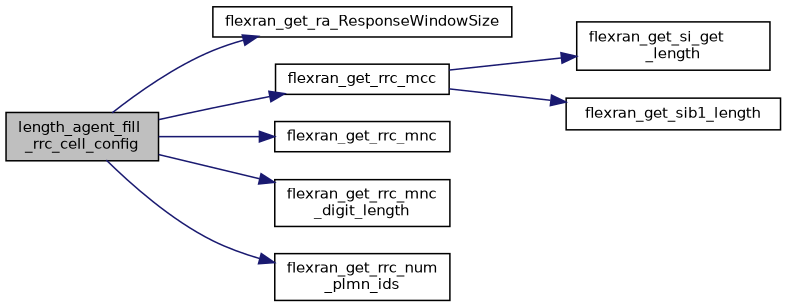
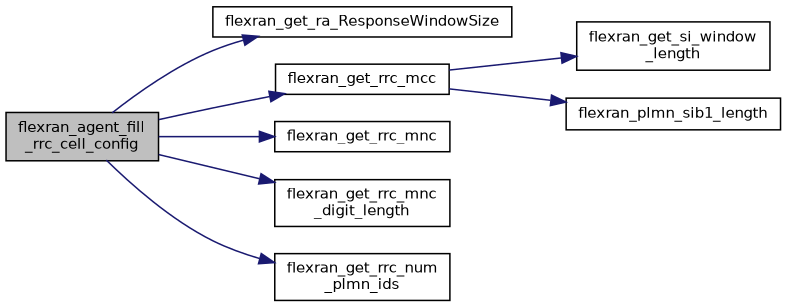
(673, 46) -> (673, 46)
(673, 114) -> (673, 114)
(82, 137) -> (82, 137)
